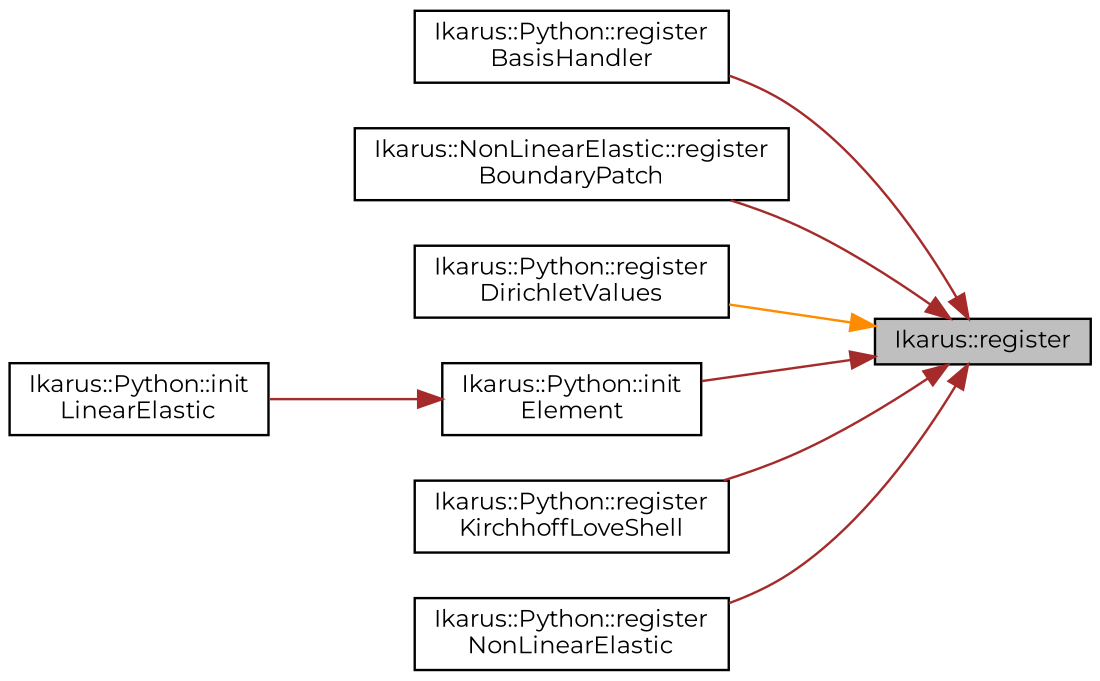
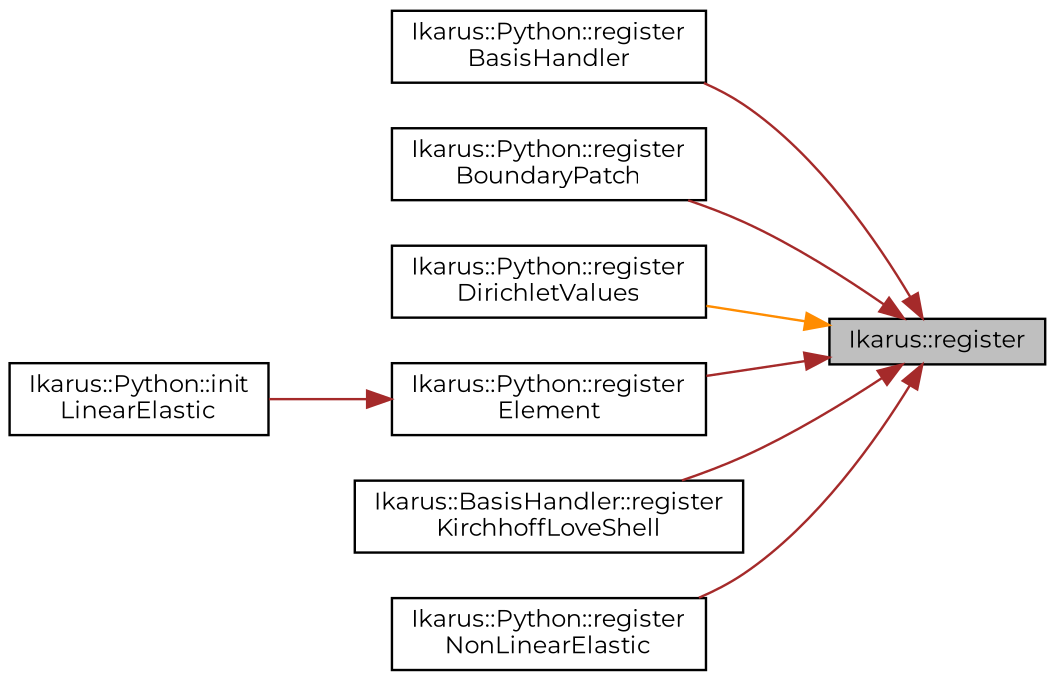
(572, 164) -> (549, 164)
(572, 399) -> (549, 399)
(572, 517) -> (549, 517)
